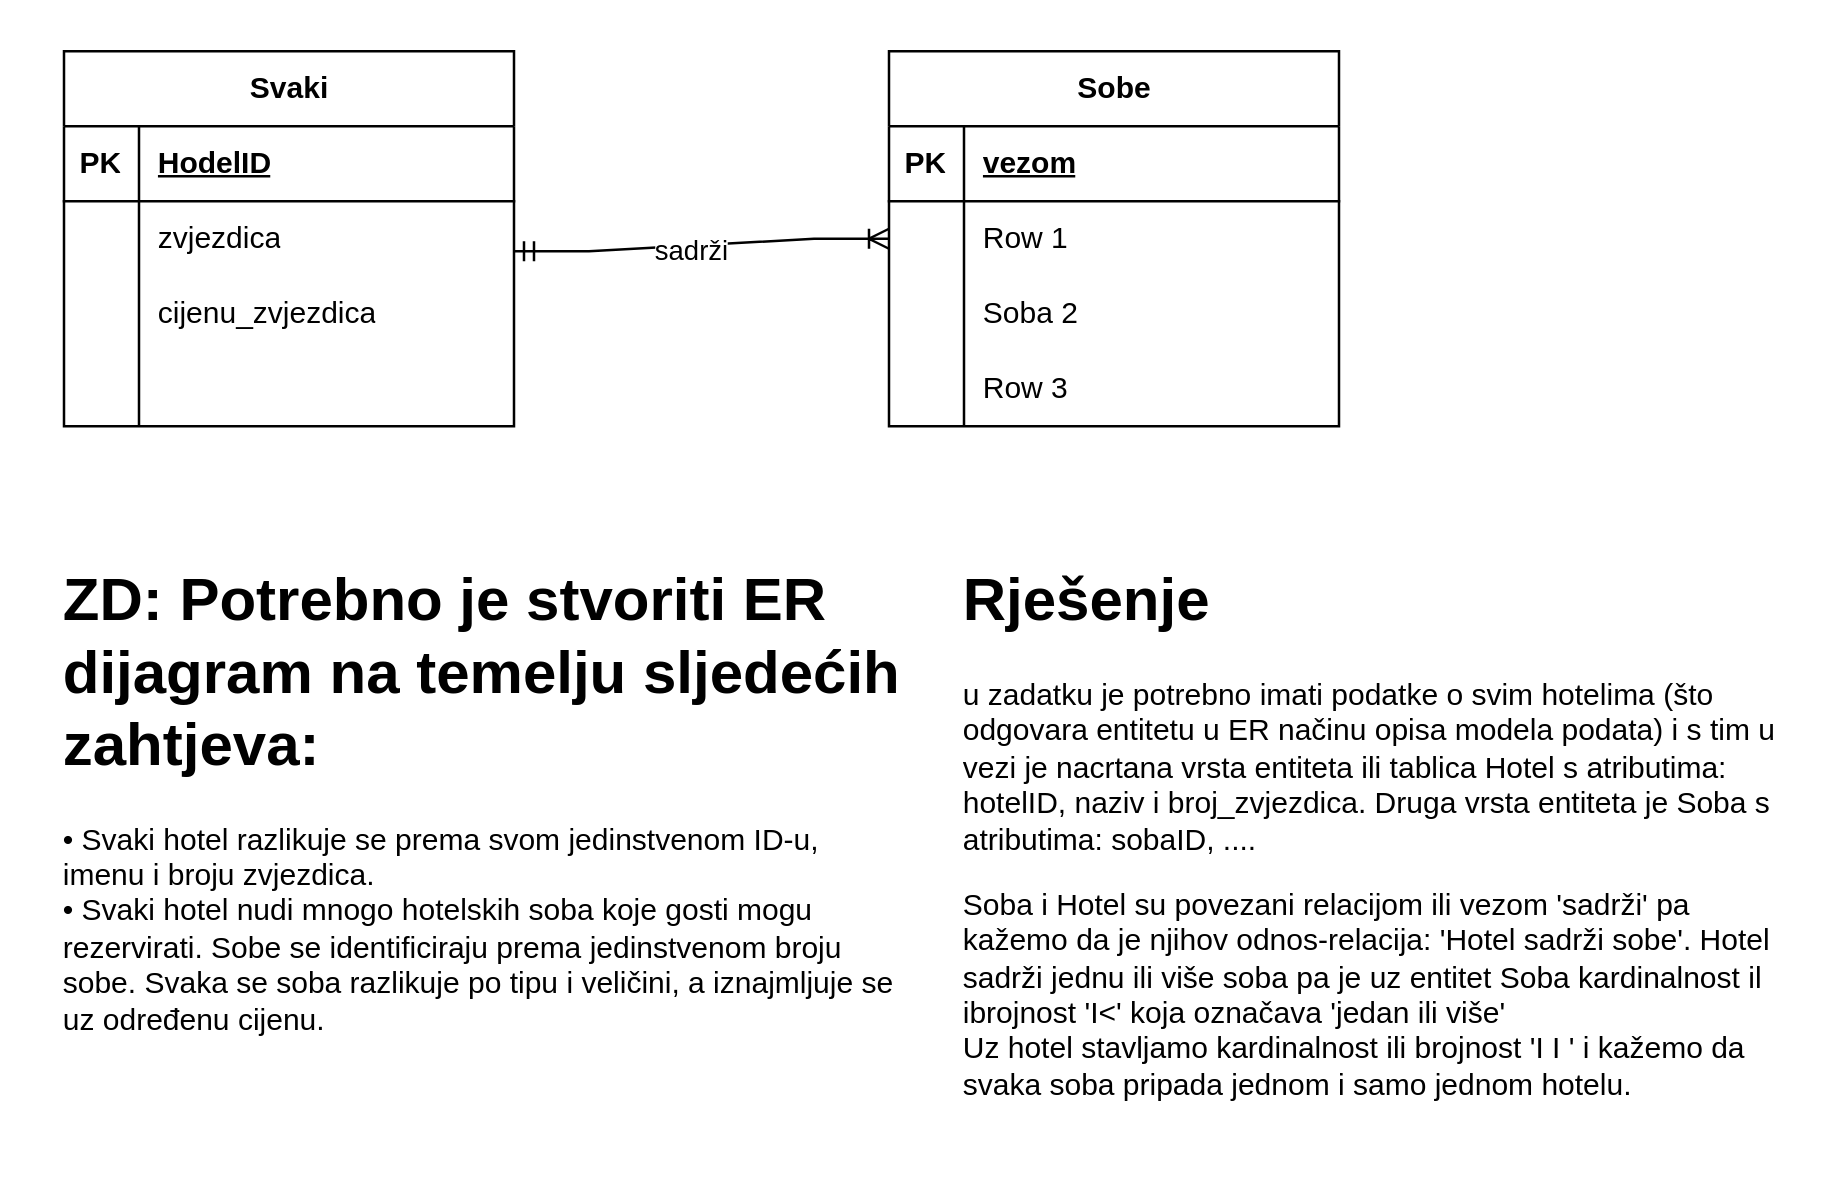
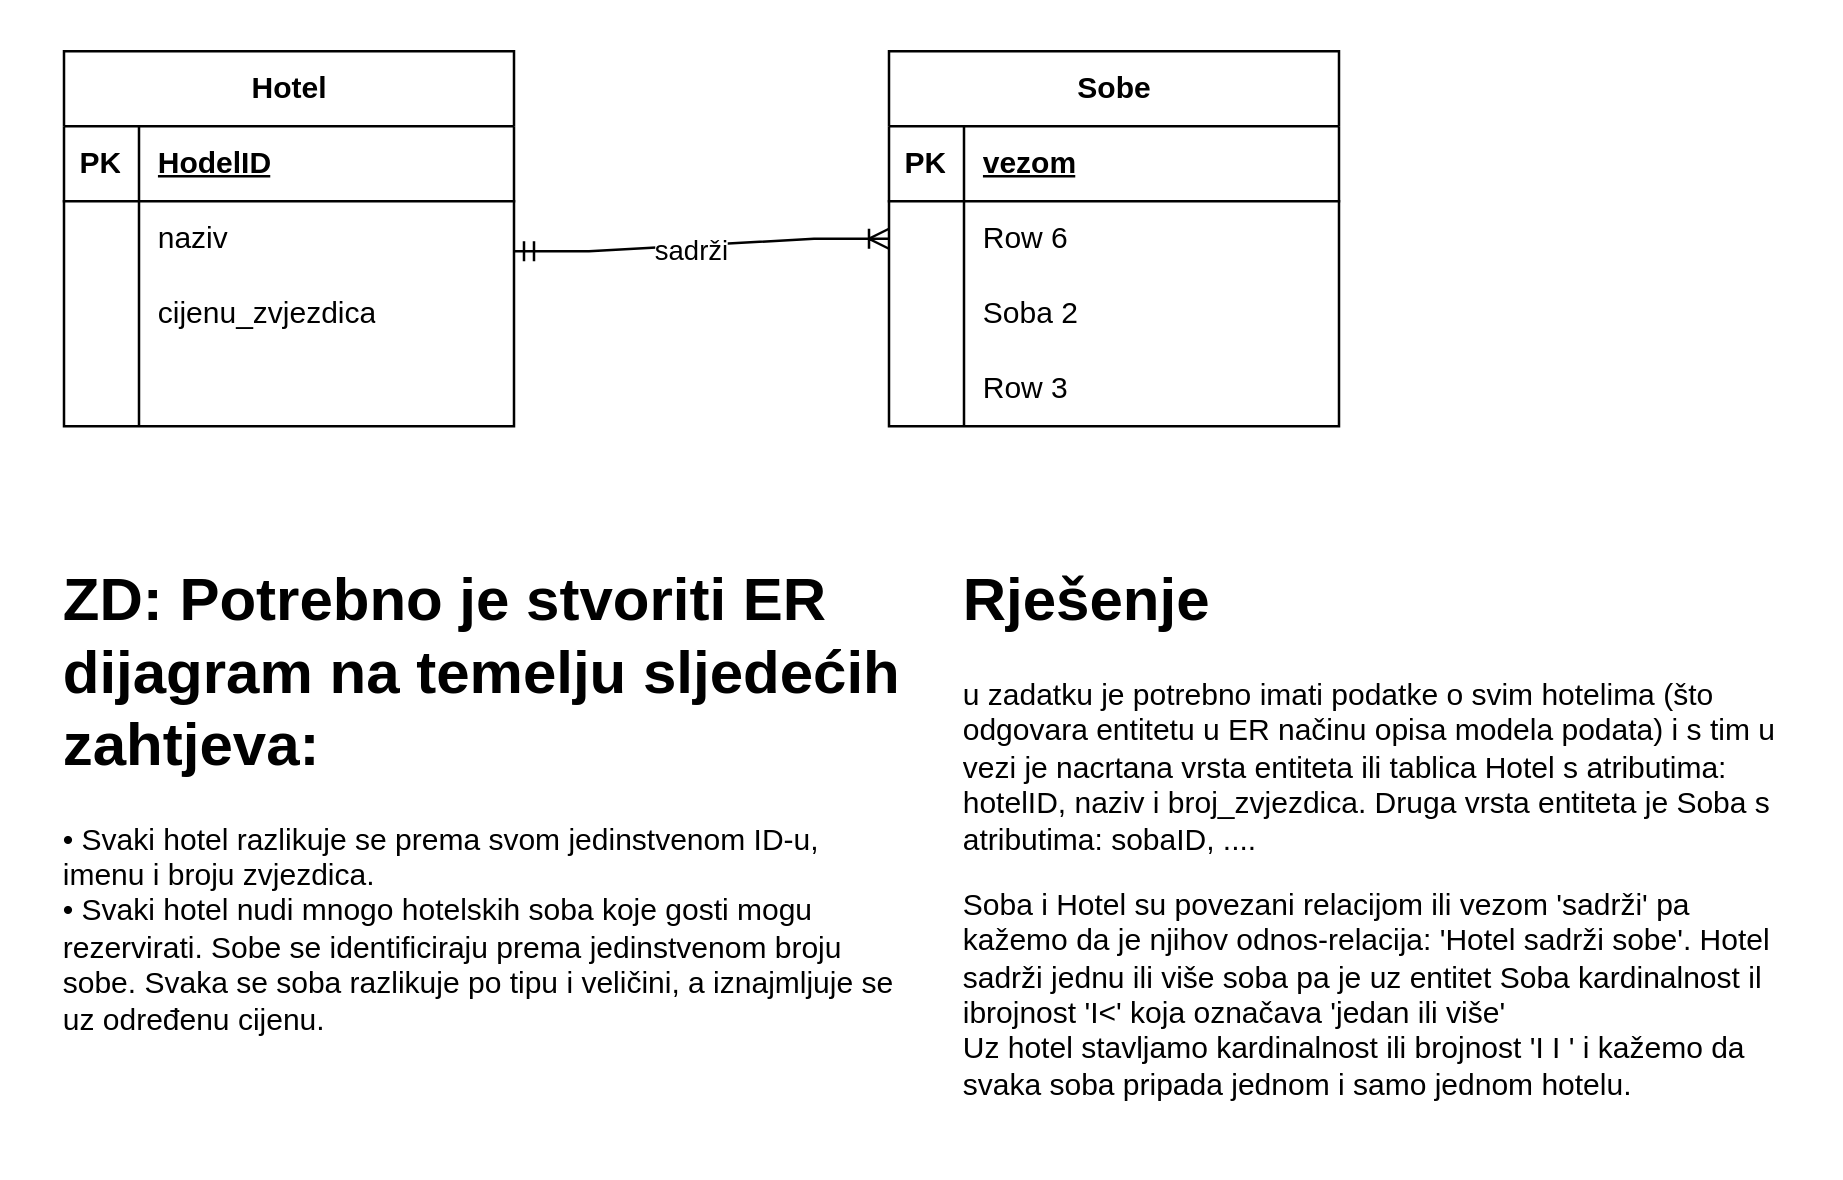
(290, 89) -> (290, 89)
(230, 239) -> (197, 239)
(1022, 239) -> (1022, 239)
